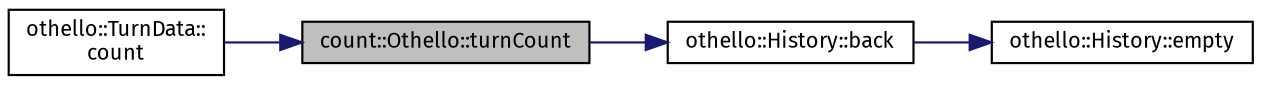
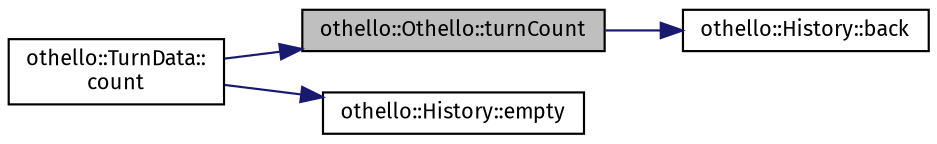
(446, 42) -> (453, 30)
(942, 42) -> (263, 90)
